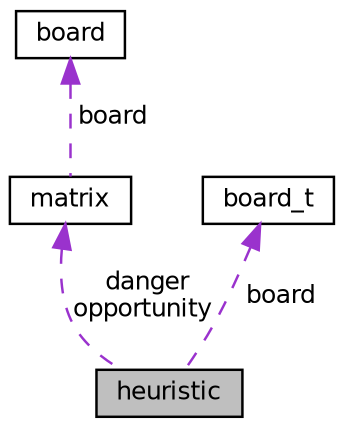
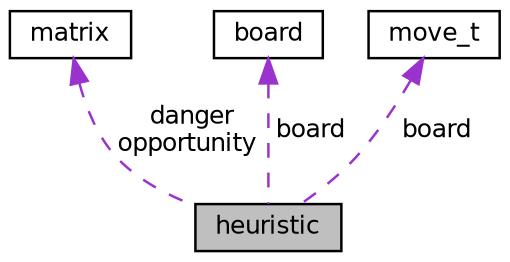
(70, 130) -> (268, 144)
(268, 200) -> (434, 35)
